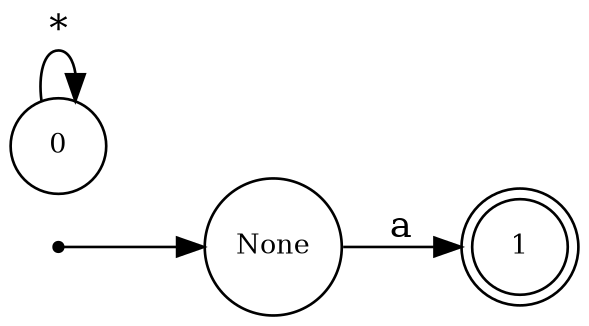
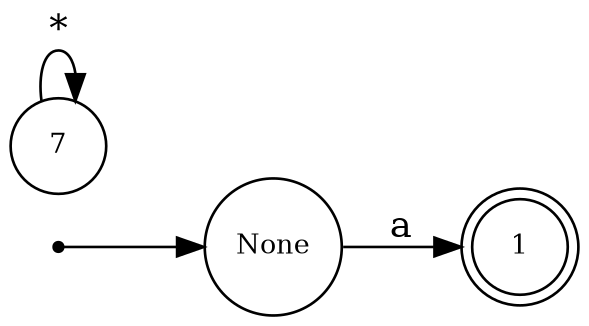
(58, 146) -> (58, 146)
